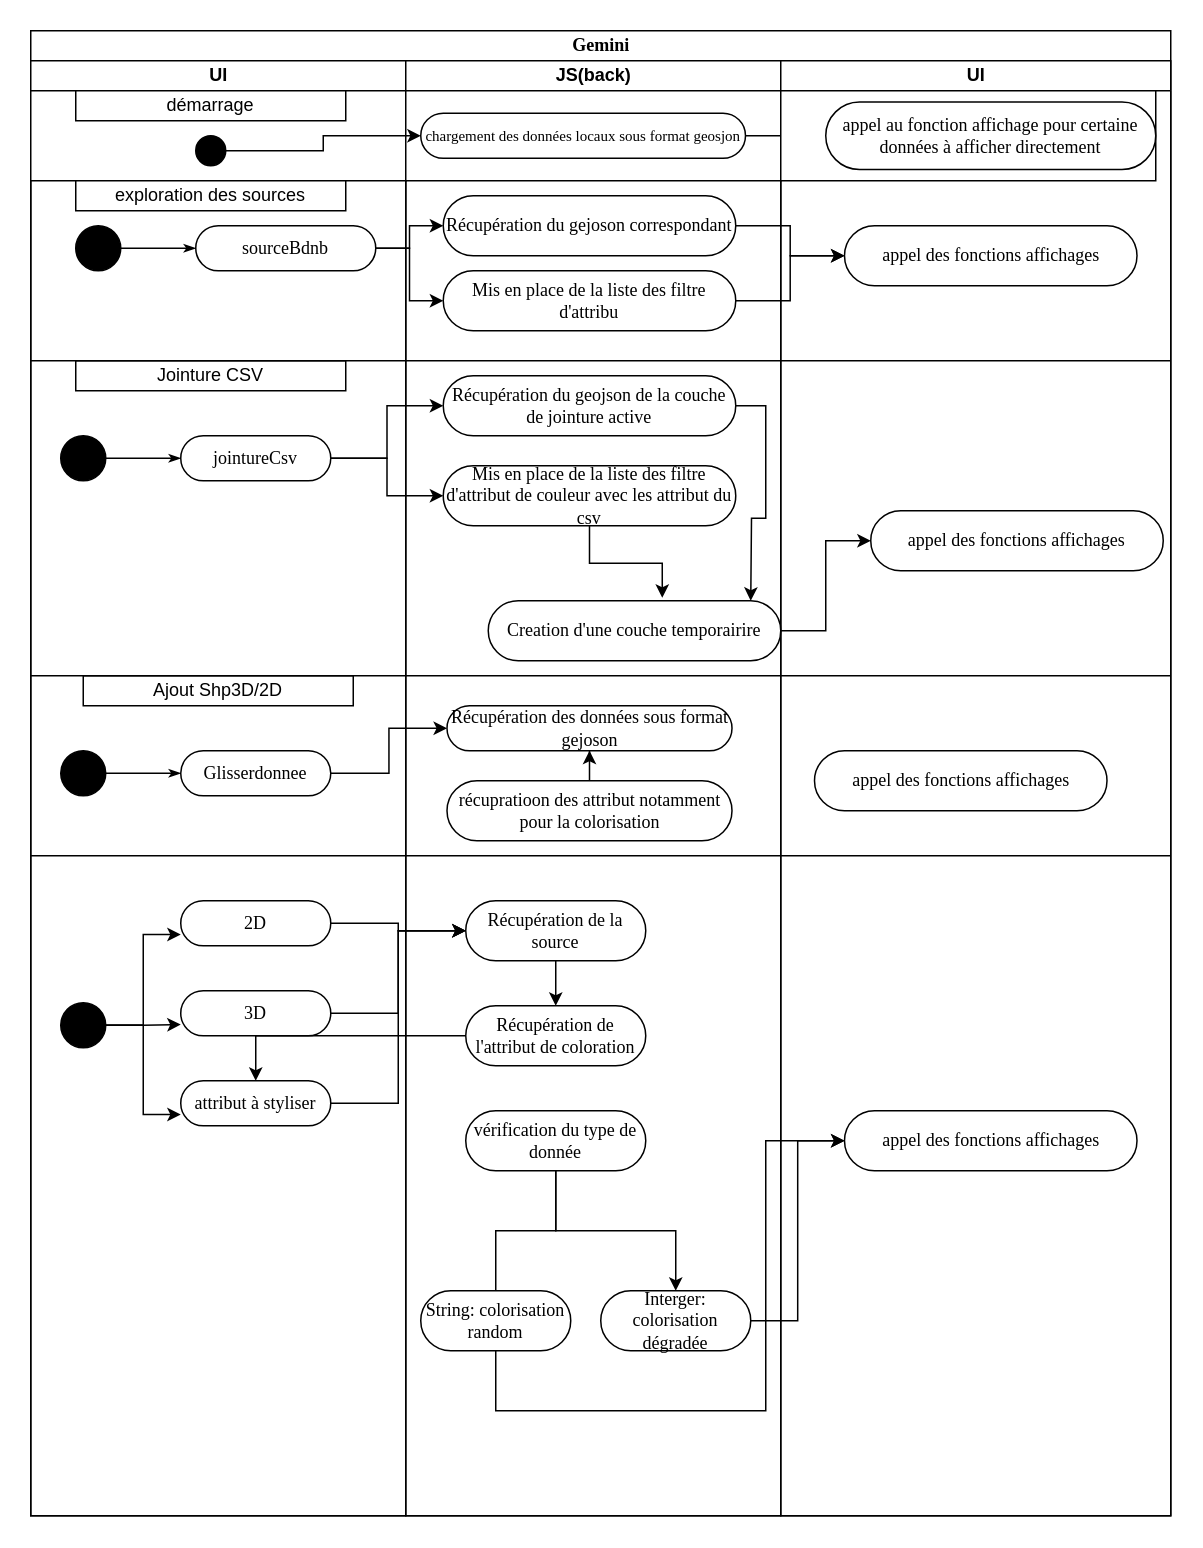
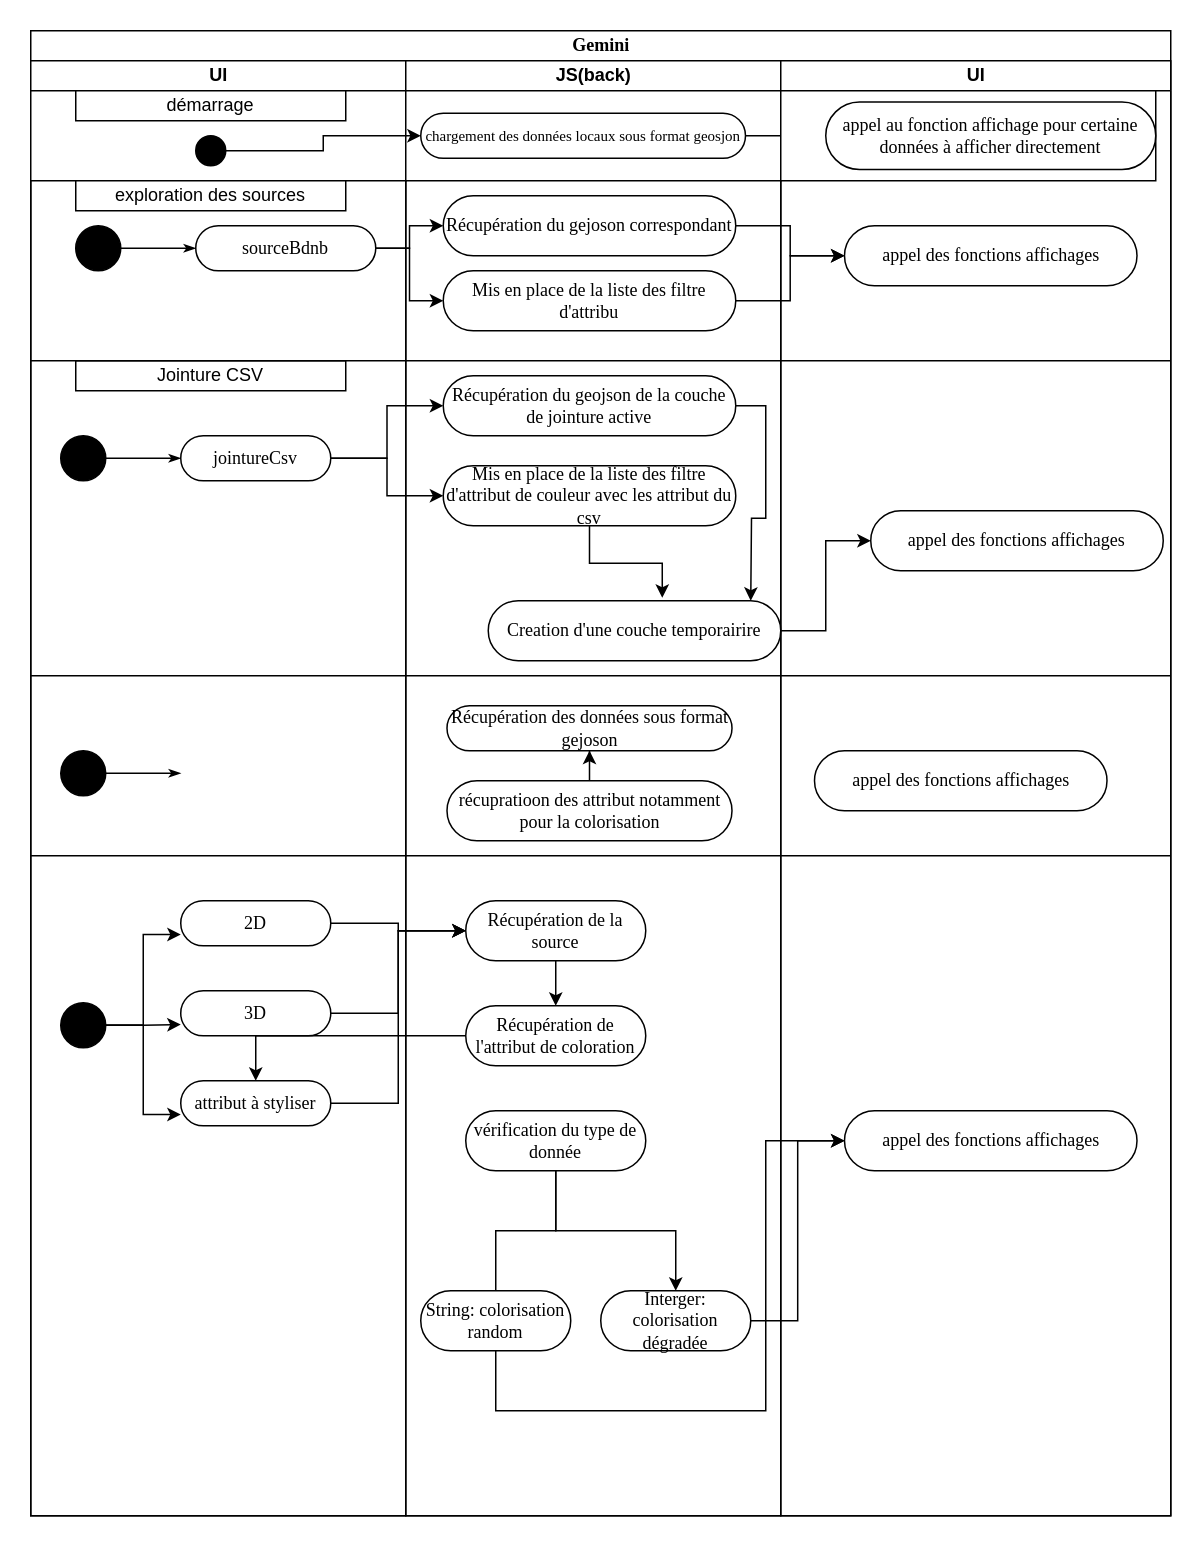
(218, 691) -> none
(389, 756) -> none
(256, 773) -> none
